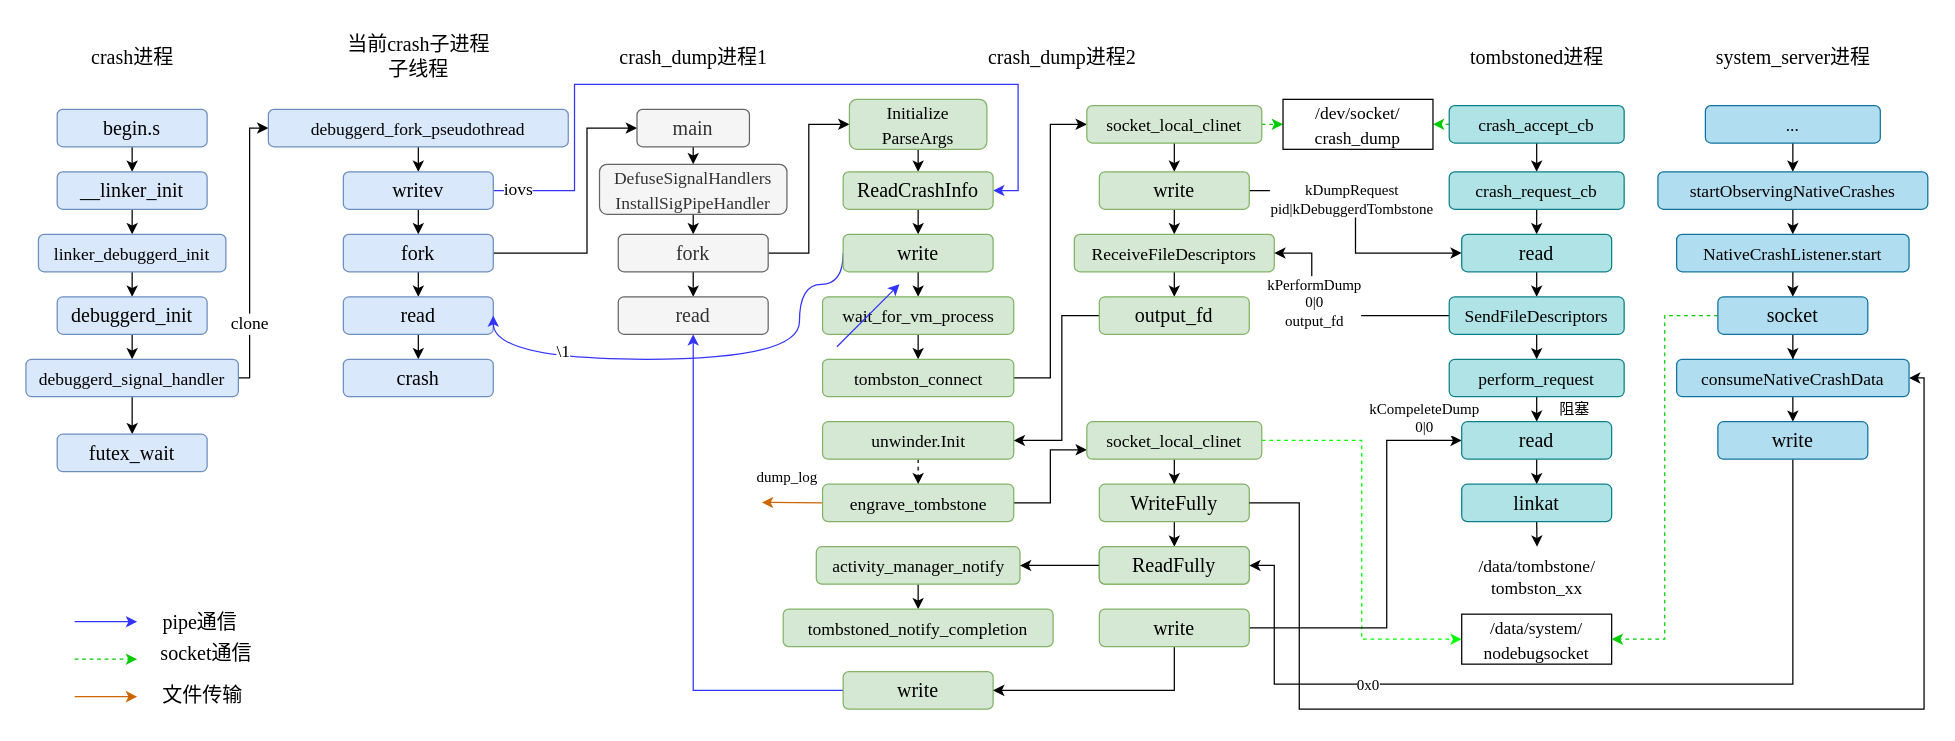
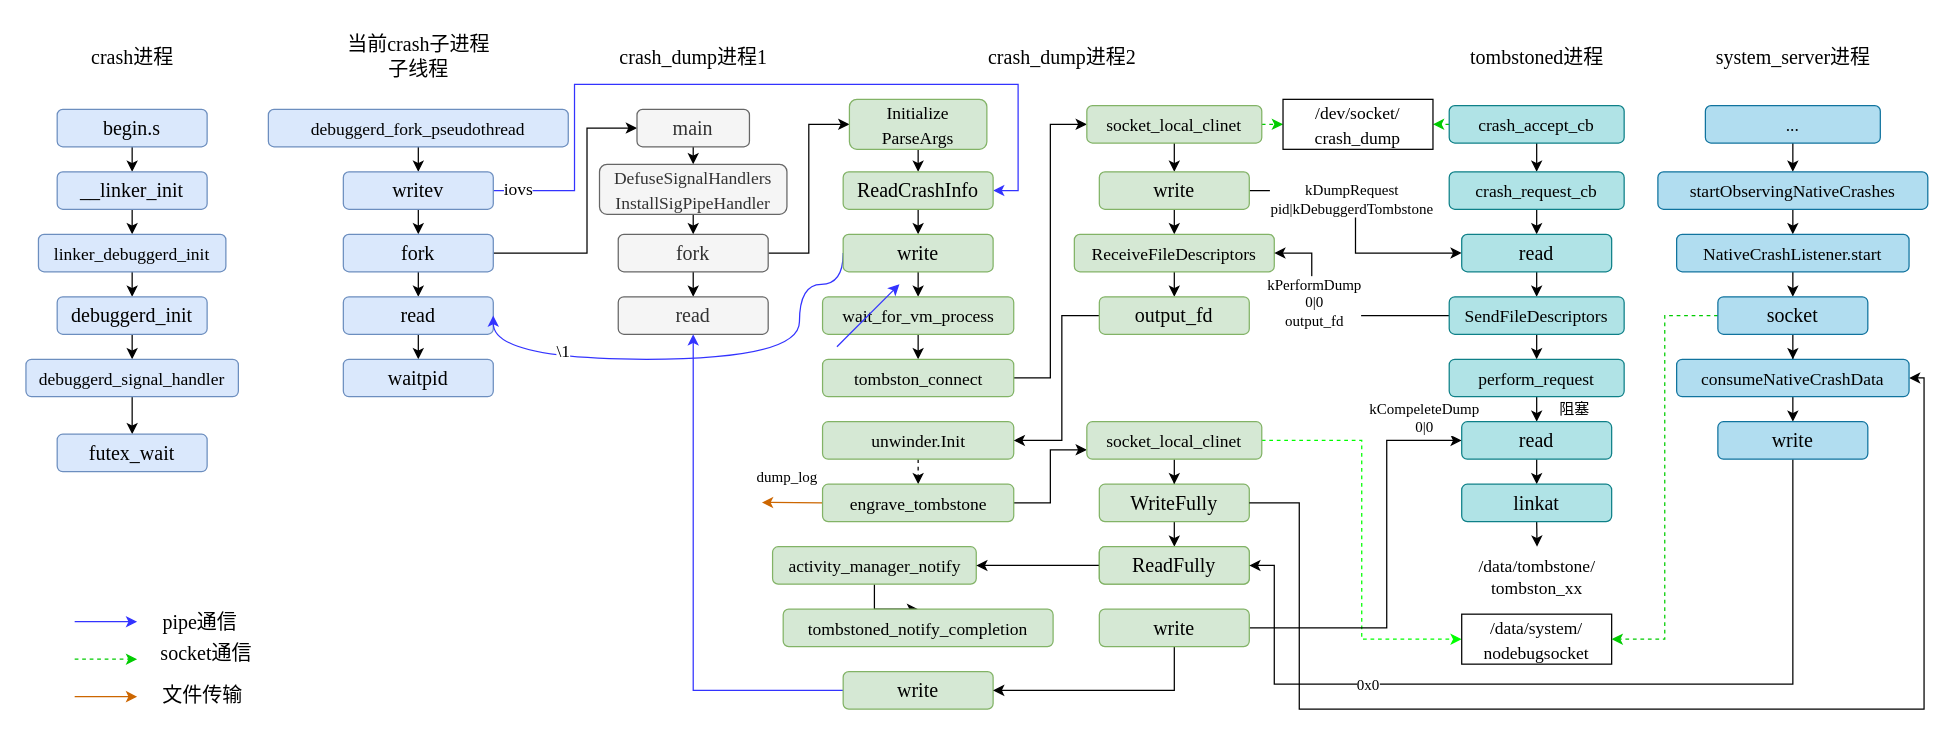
(249, 254) -> none
(418, 378) -> (418, 378)
(918, 566) -> (874, 566)
